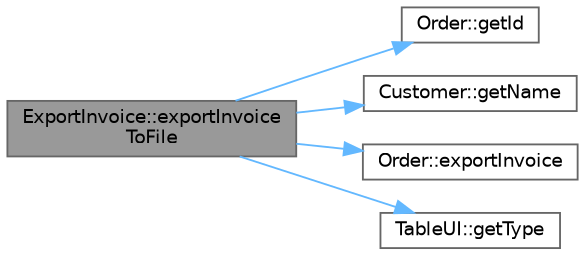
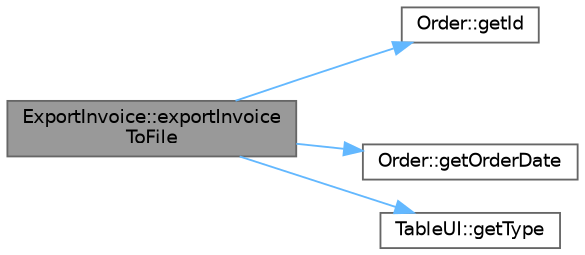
(470, 93) -> none
(470, 162) -> (470, 162)
